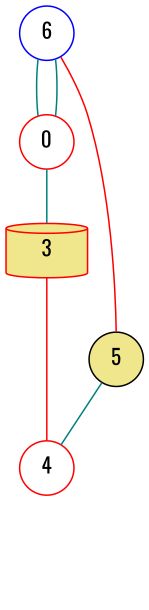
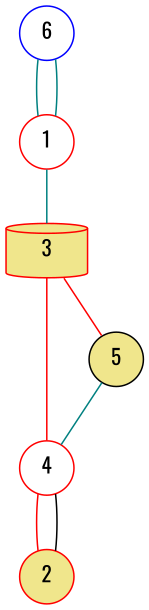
(47, 142) -> (47, 142)
(104, 191) -> (83, 307)
none -> (47, 577)
